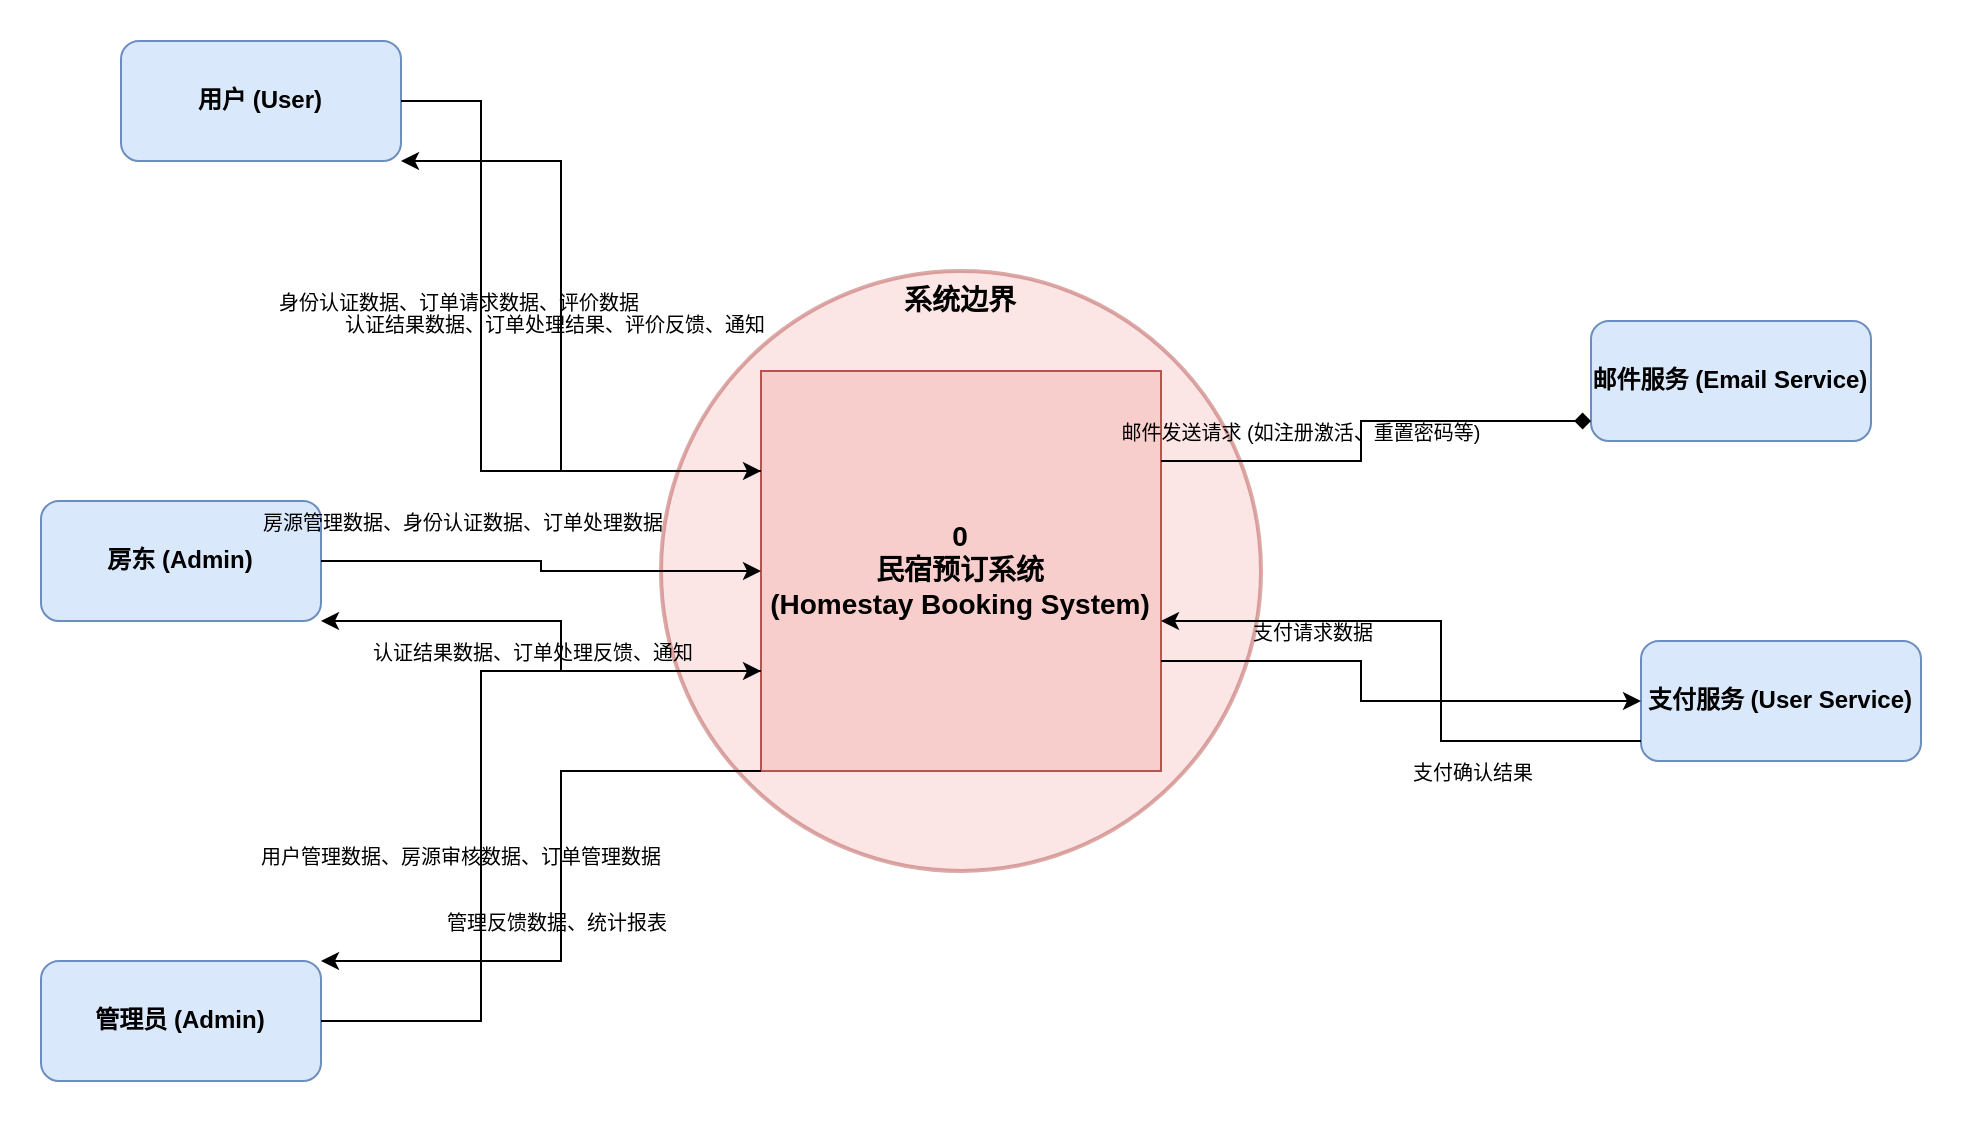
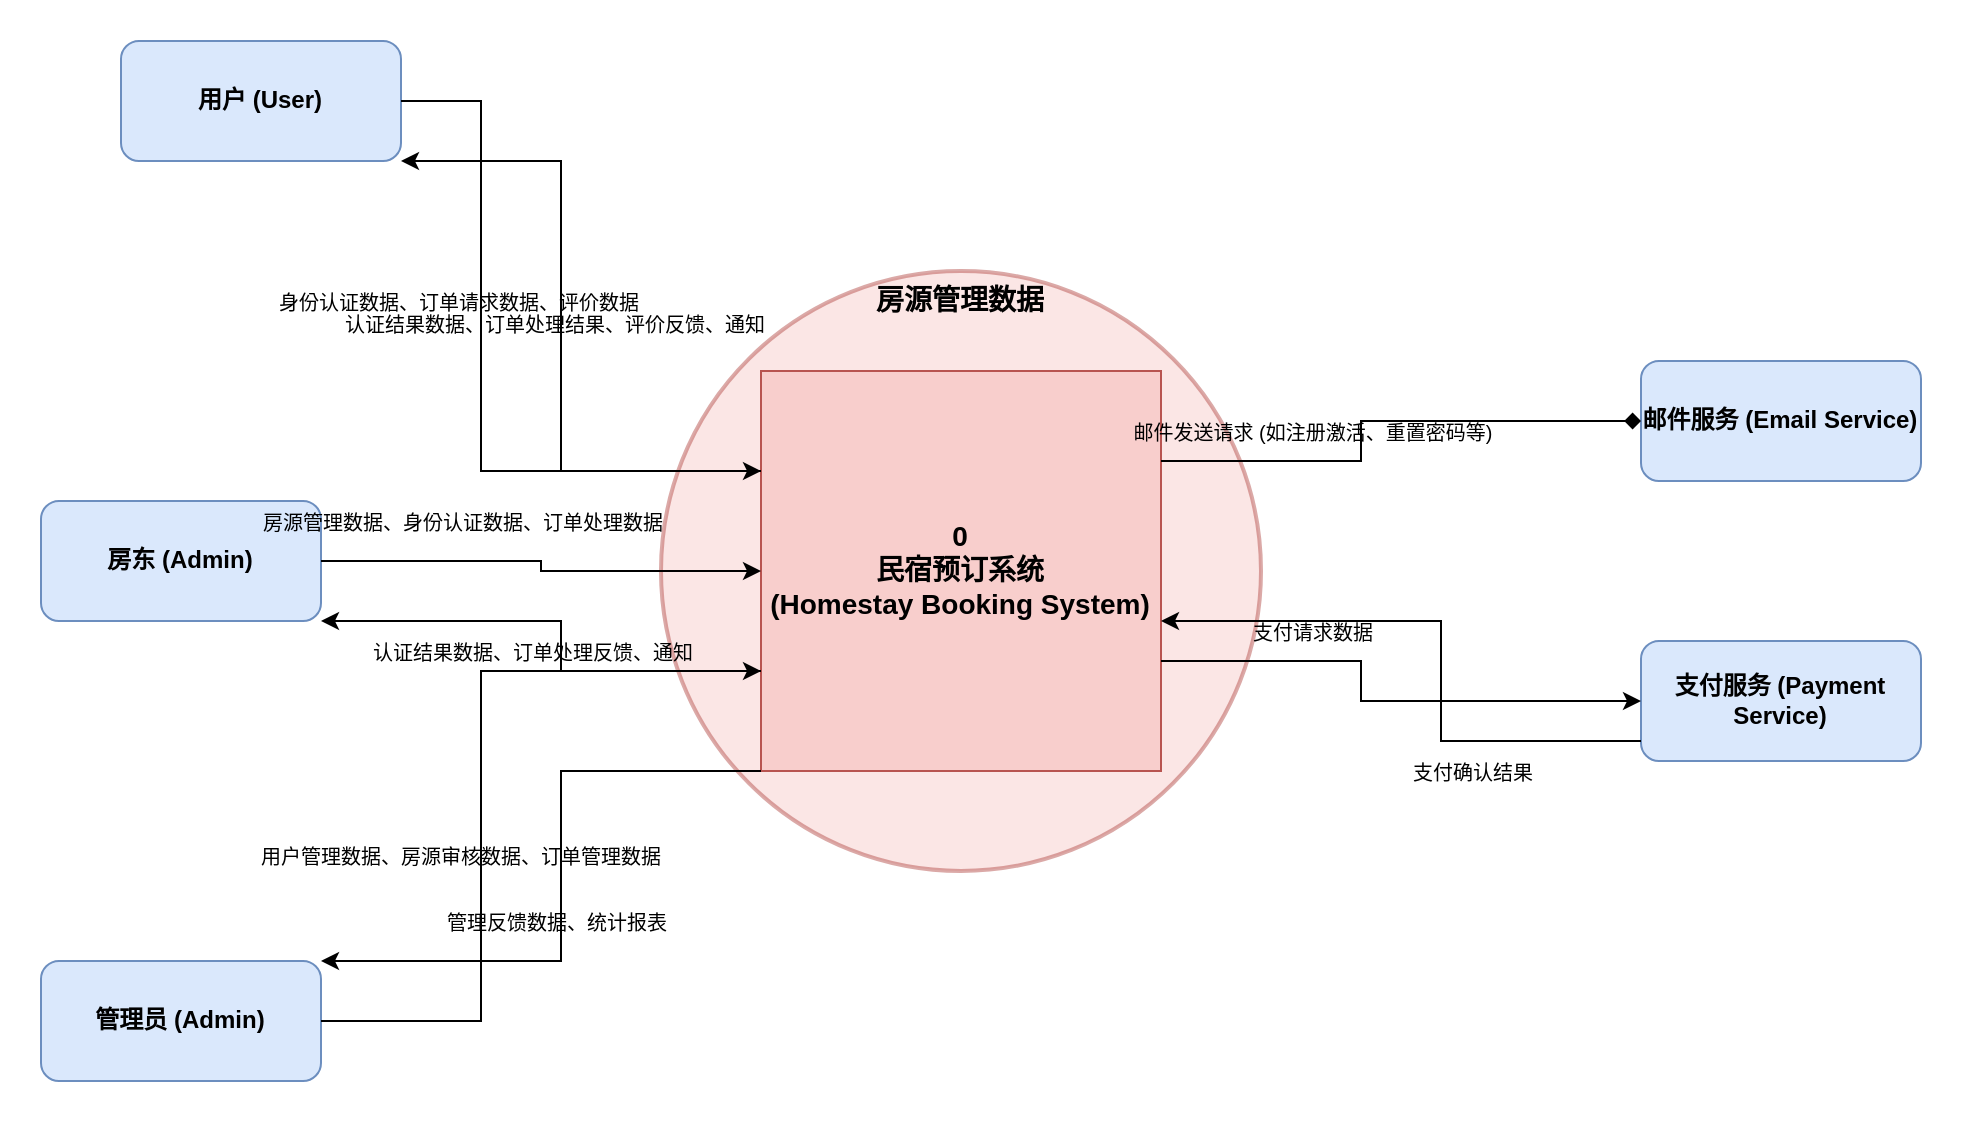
(961, 302) -> (961, 302)
(1731, 381) -> (1781, 421)
(1781, 701) -> (1781, 701)
